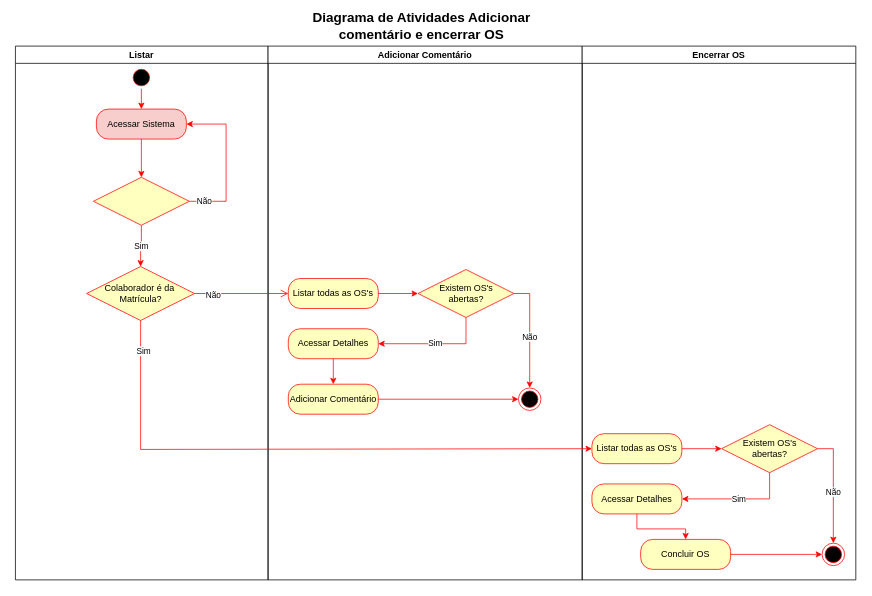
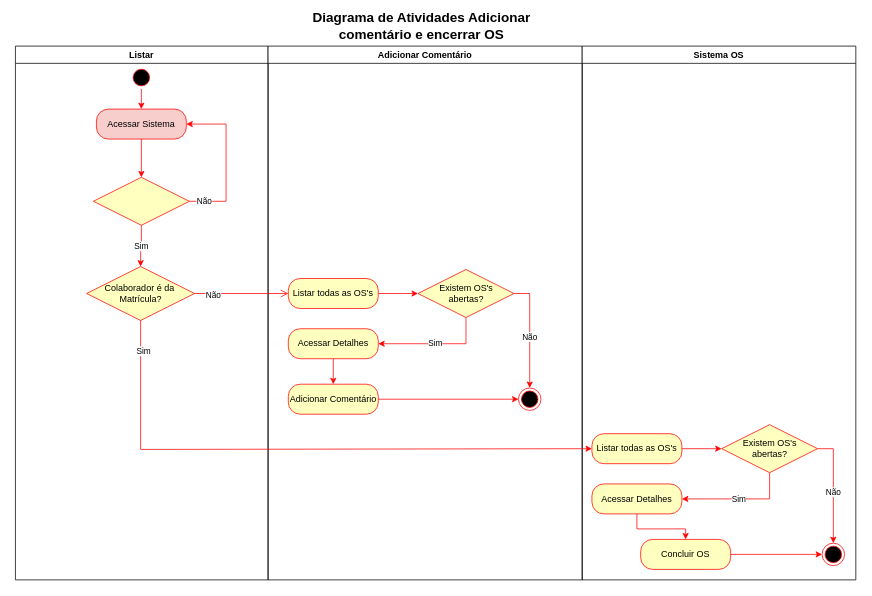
(719, 55) -> (719, 55)
